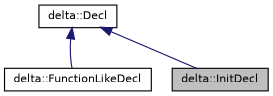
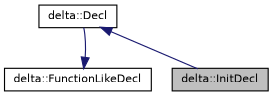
(70, 54) -> (85, 42)
